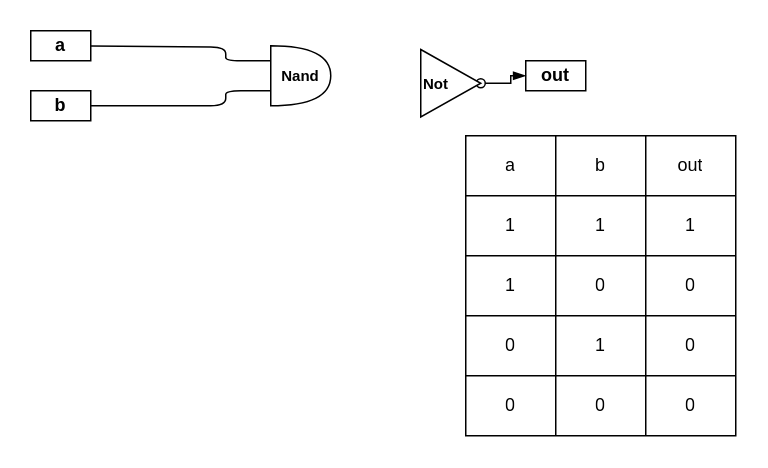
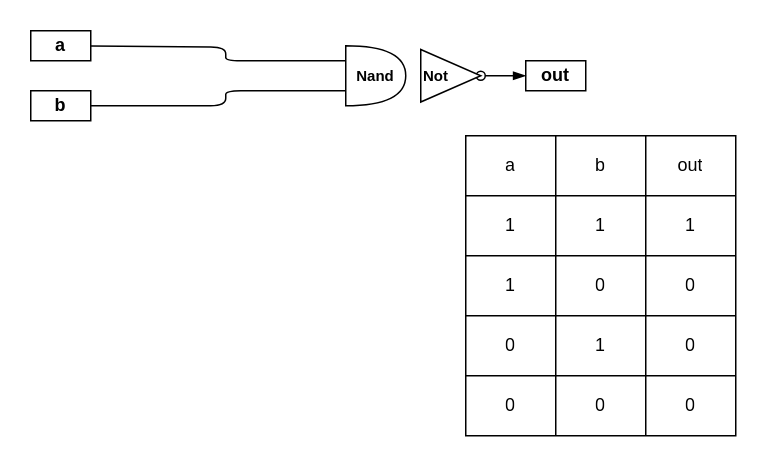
(301, 76) -> (376, 76)
(451, 83) -> (451, 76)
